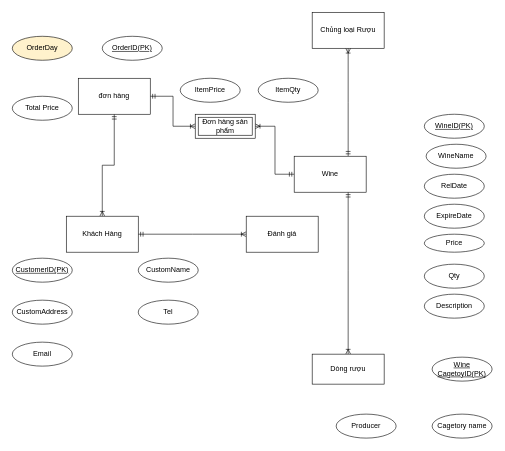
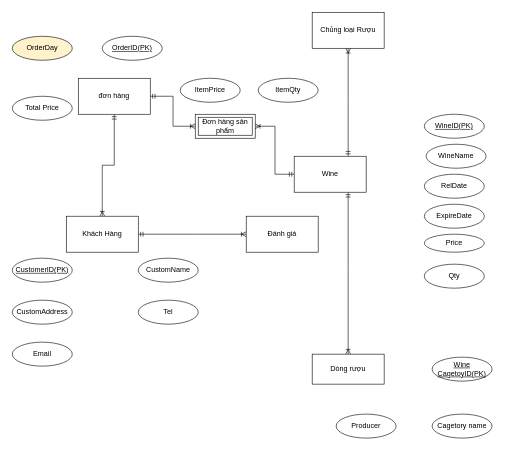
(455, 306) -> none
